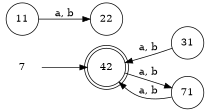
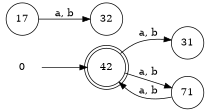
(22, 19) -> (22, 19)
(107, 19) -> (107, 19)
(152, 55) -> (141, 42)
(22, 67) -> (22, 67)
